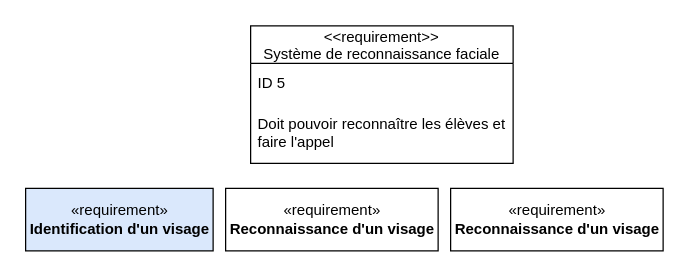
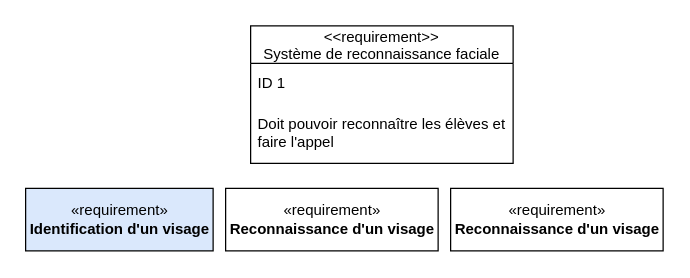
(272, 83) -> (272, 83)
